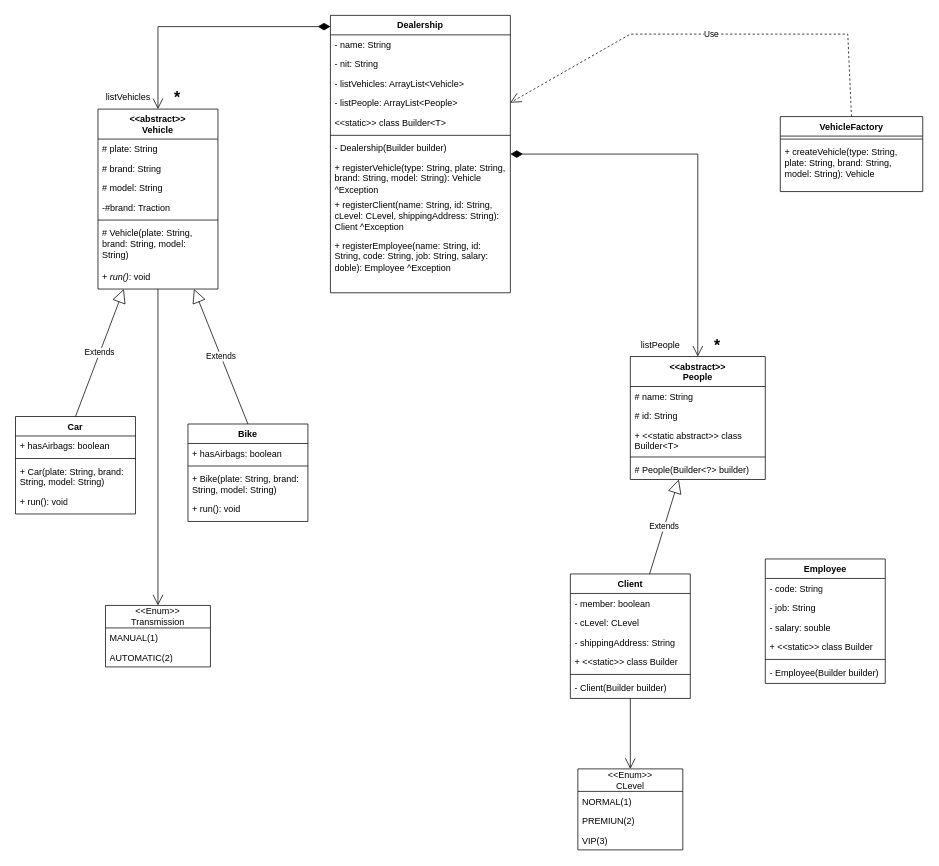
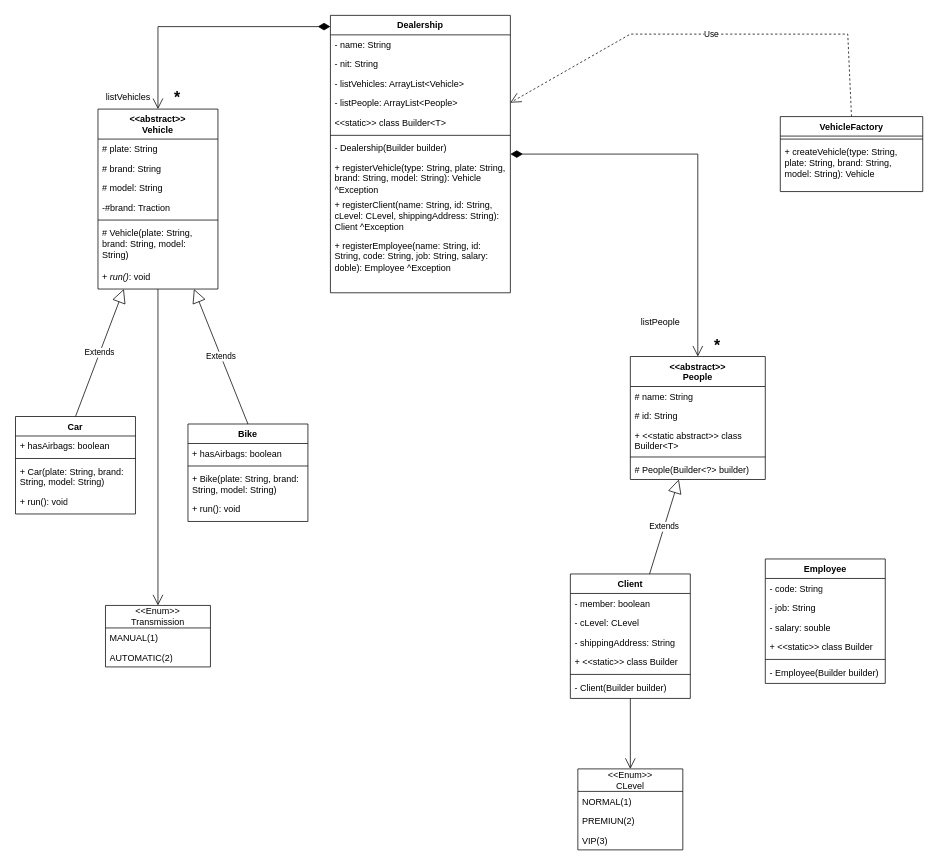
(660, 345) -> (660, 323)
